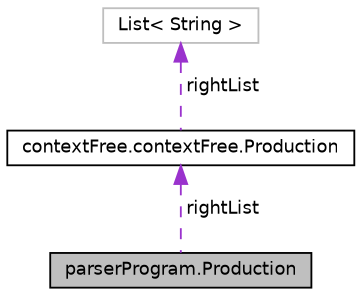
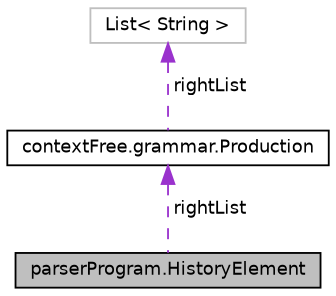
(181, 148) -> (168, 148)
(181, 270) -> (168, 270)
